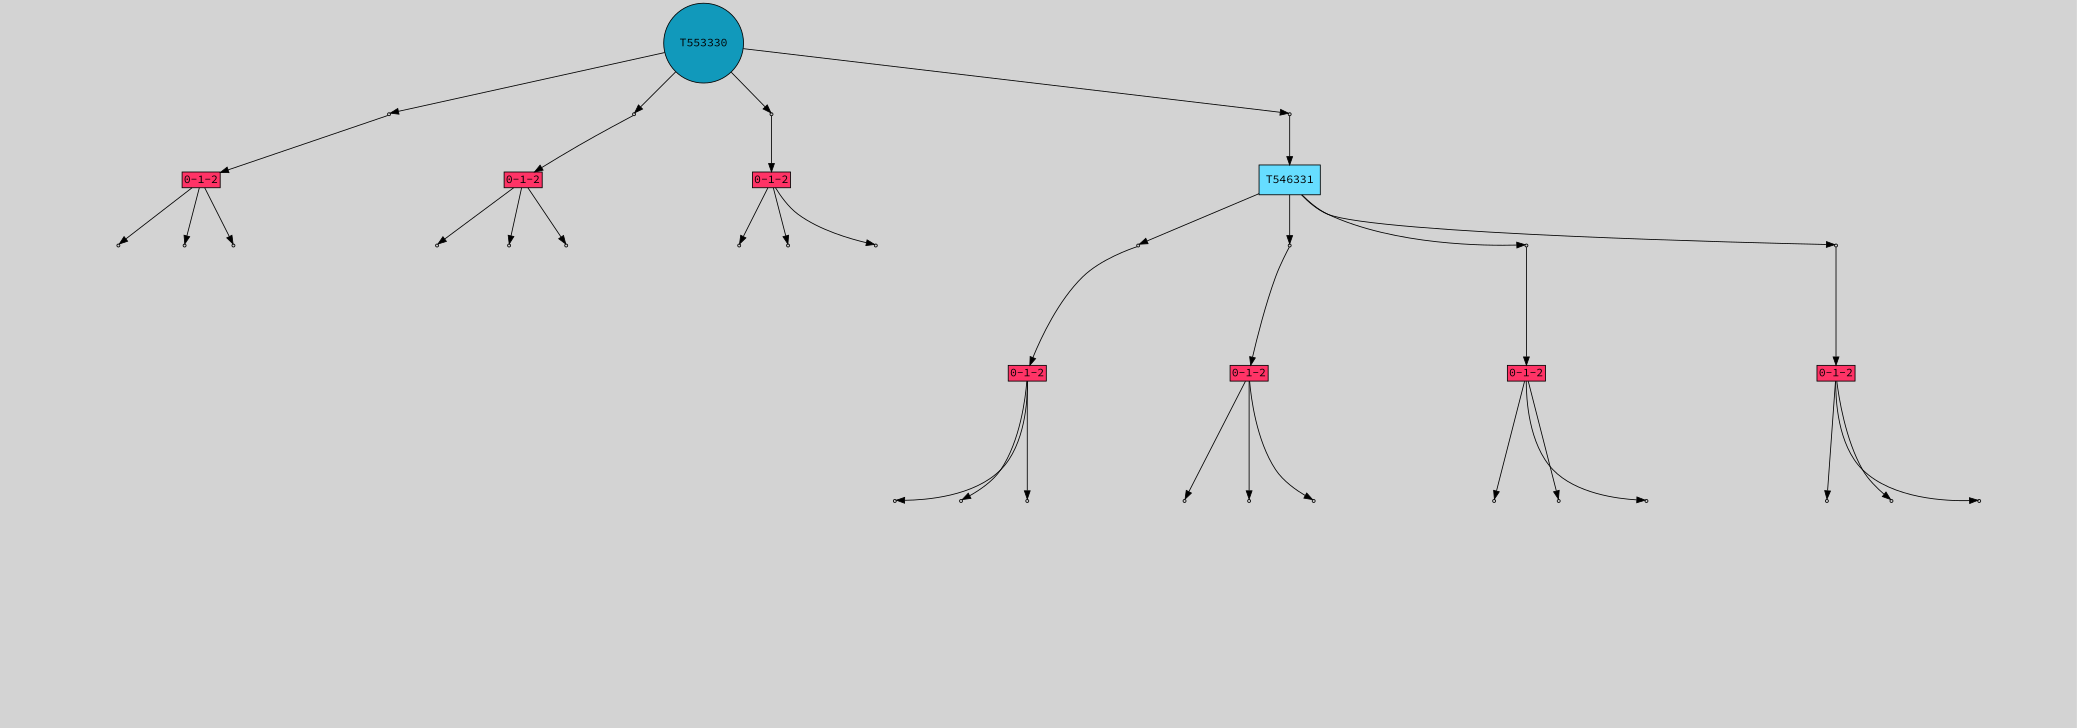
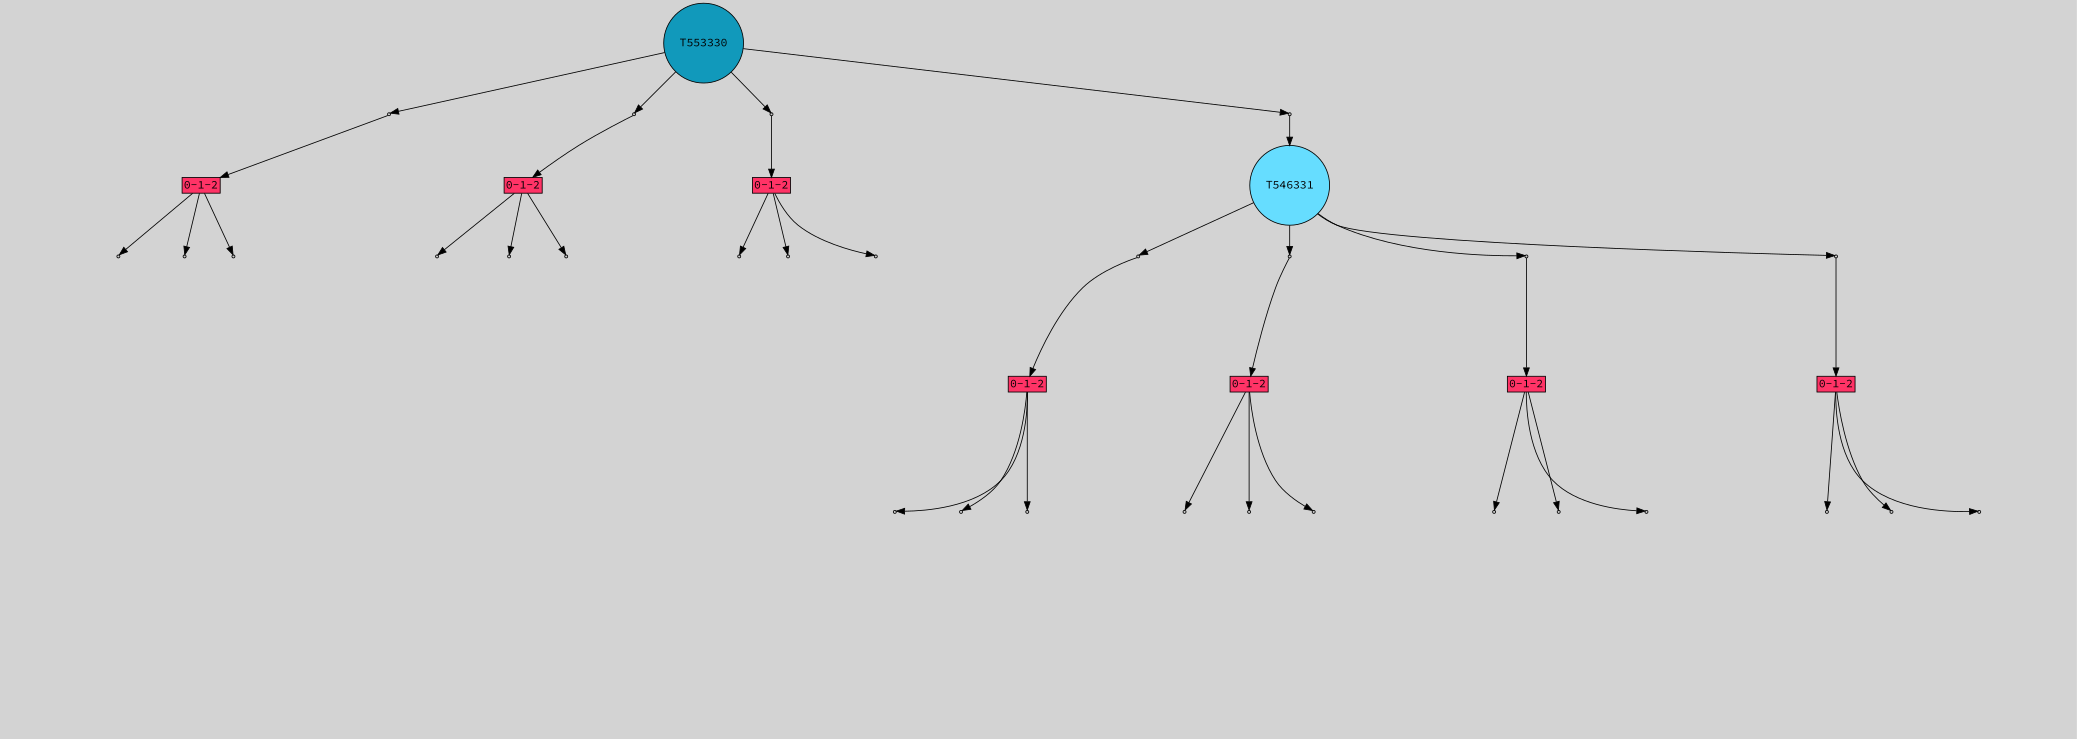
(1290, 180) -> (1290, 185)
